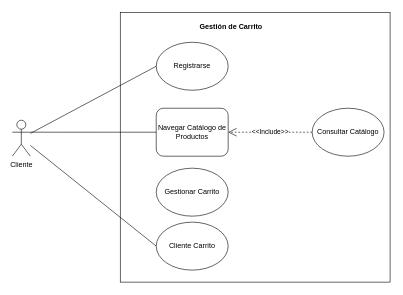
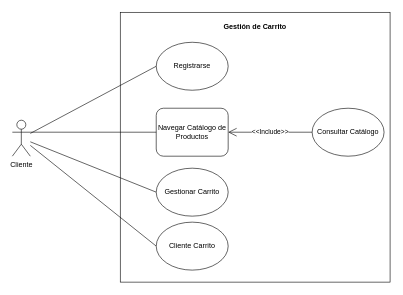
(231, 27) -> (255, 27)
(242, 132) -> (242, 132)
none -> (94, 167)
